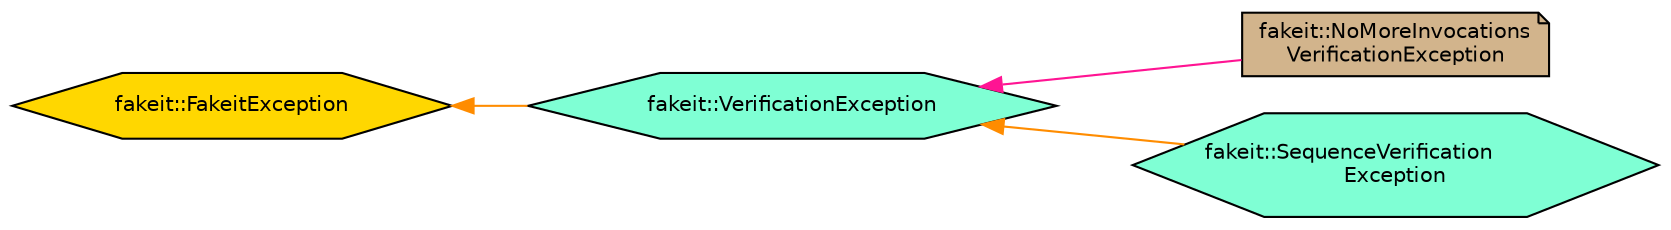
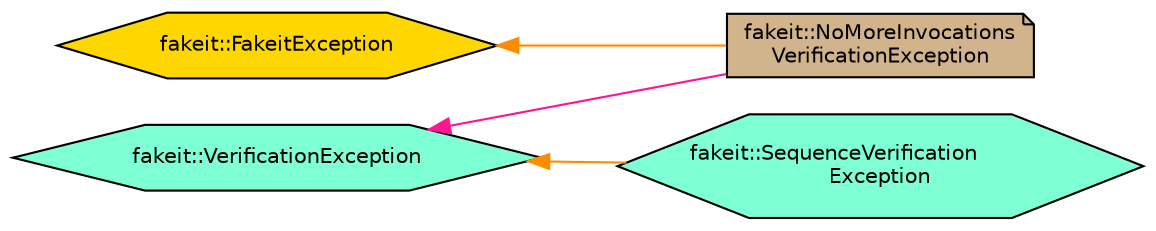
(501, 106) -> (622, 46)
